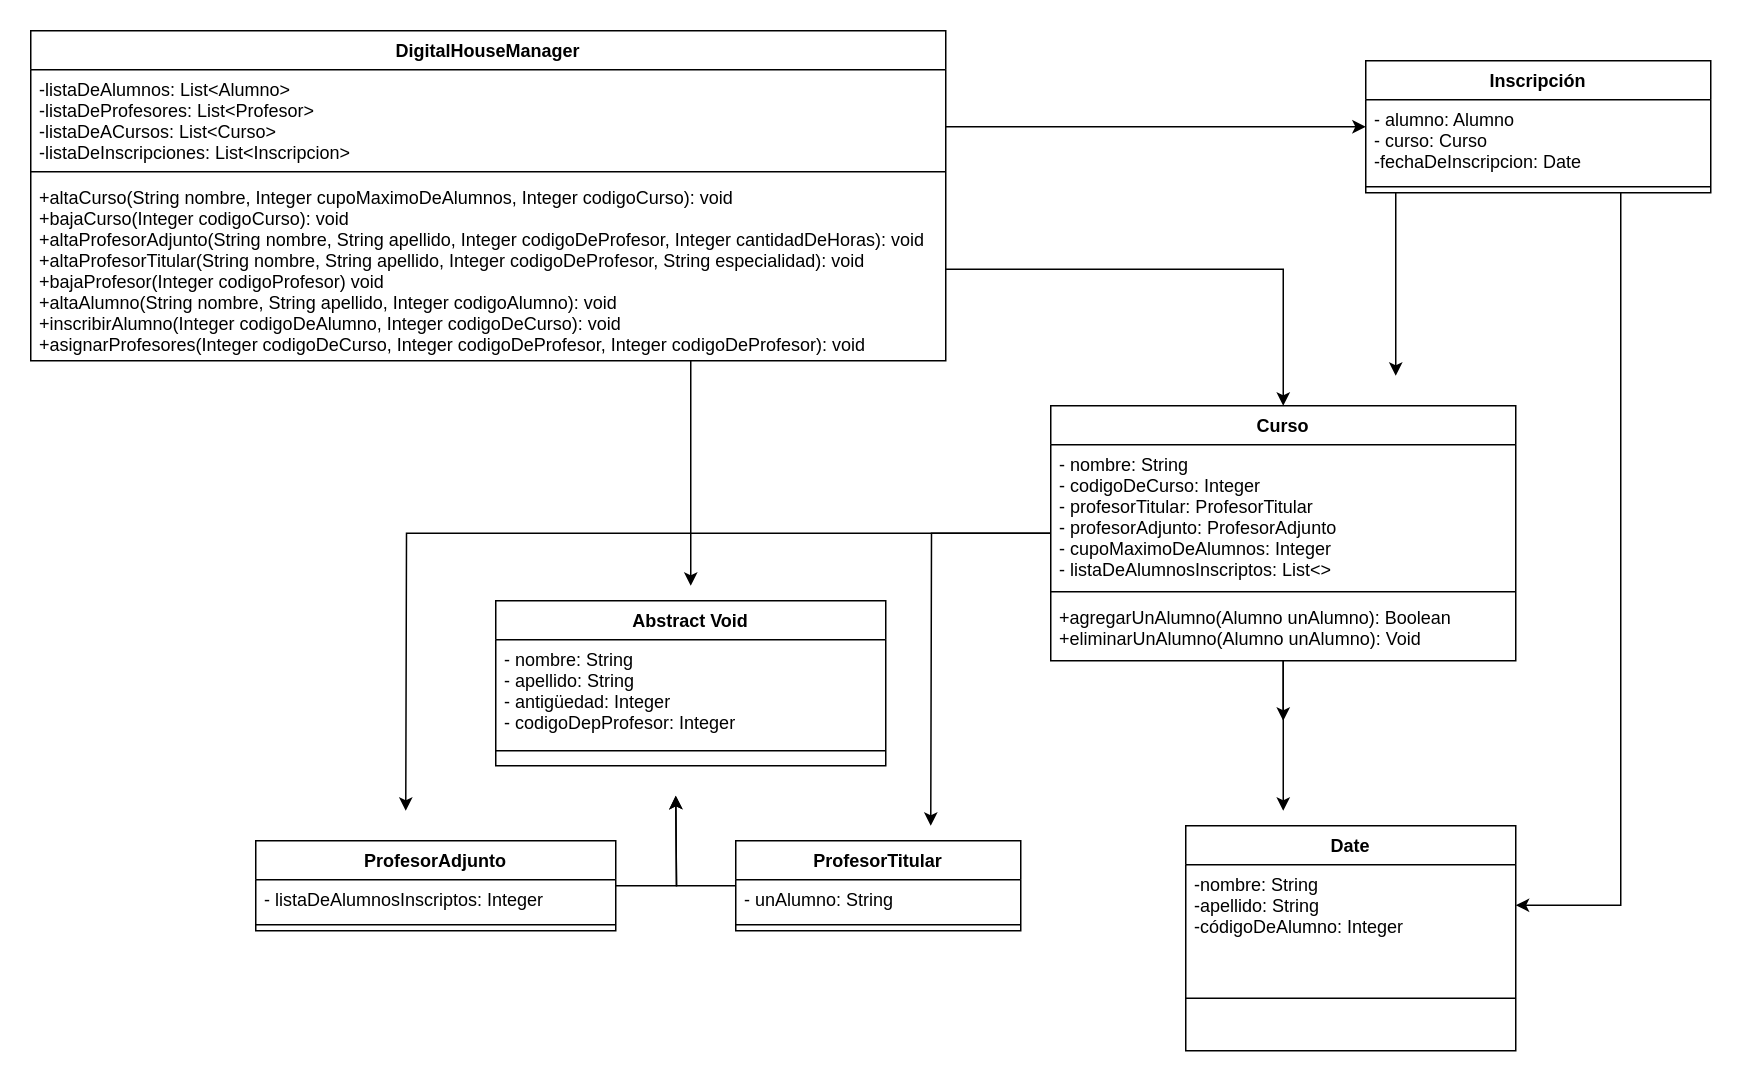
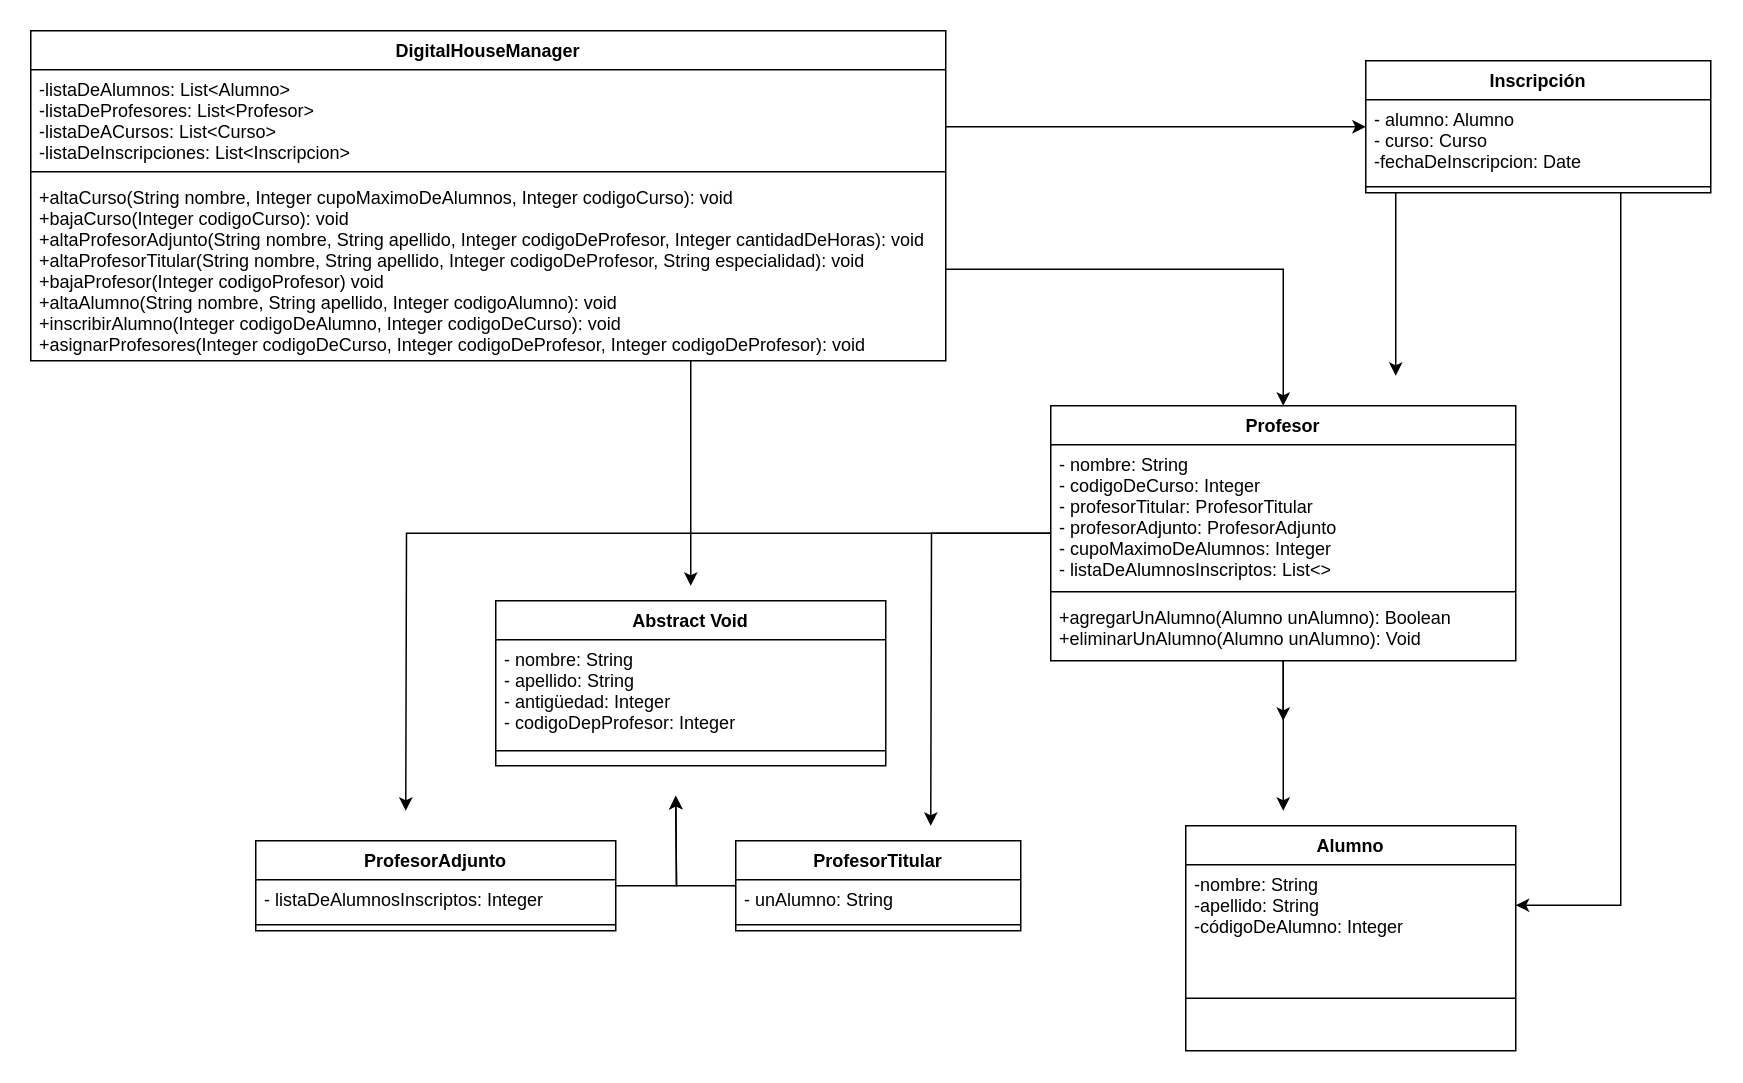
(1283, 426) -> (1283, 426)
(1350, 846) -> (1350, 846)
